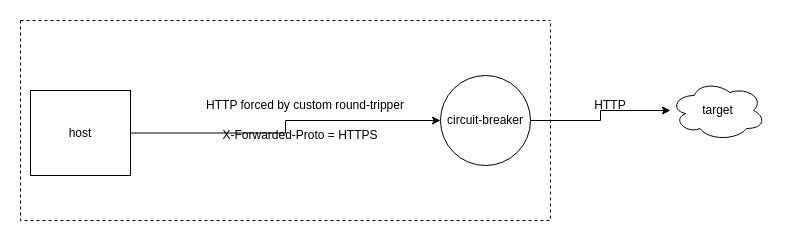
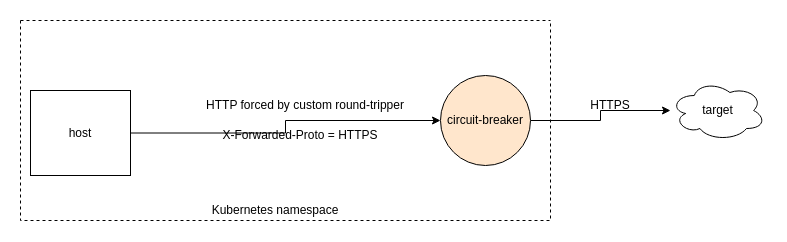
(611, 106) -> (611, 106)
(486, 121) -> (486, 121)
none -> (276, 211)
